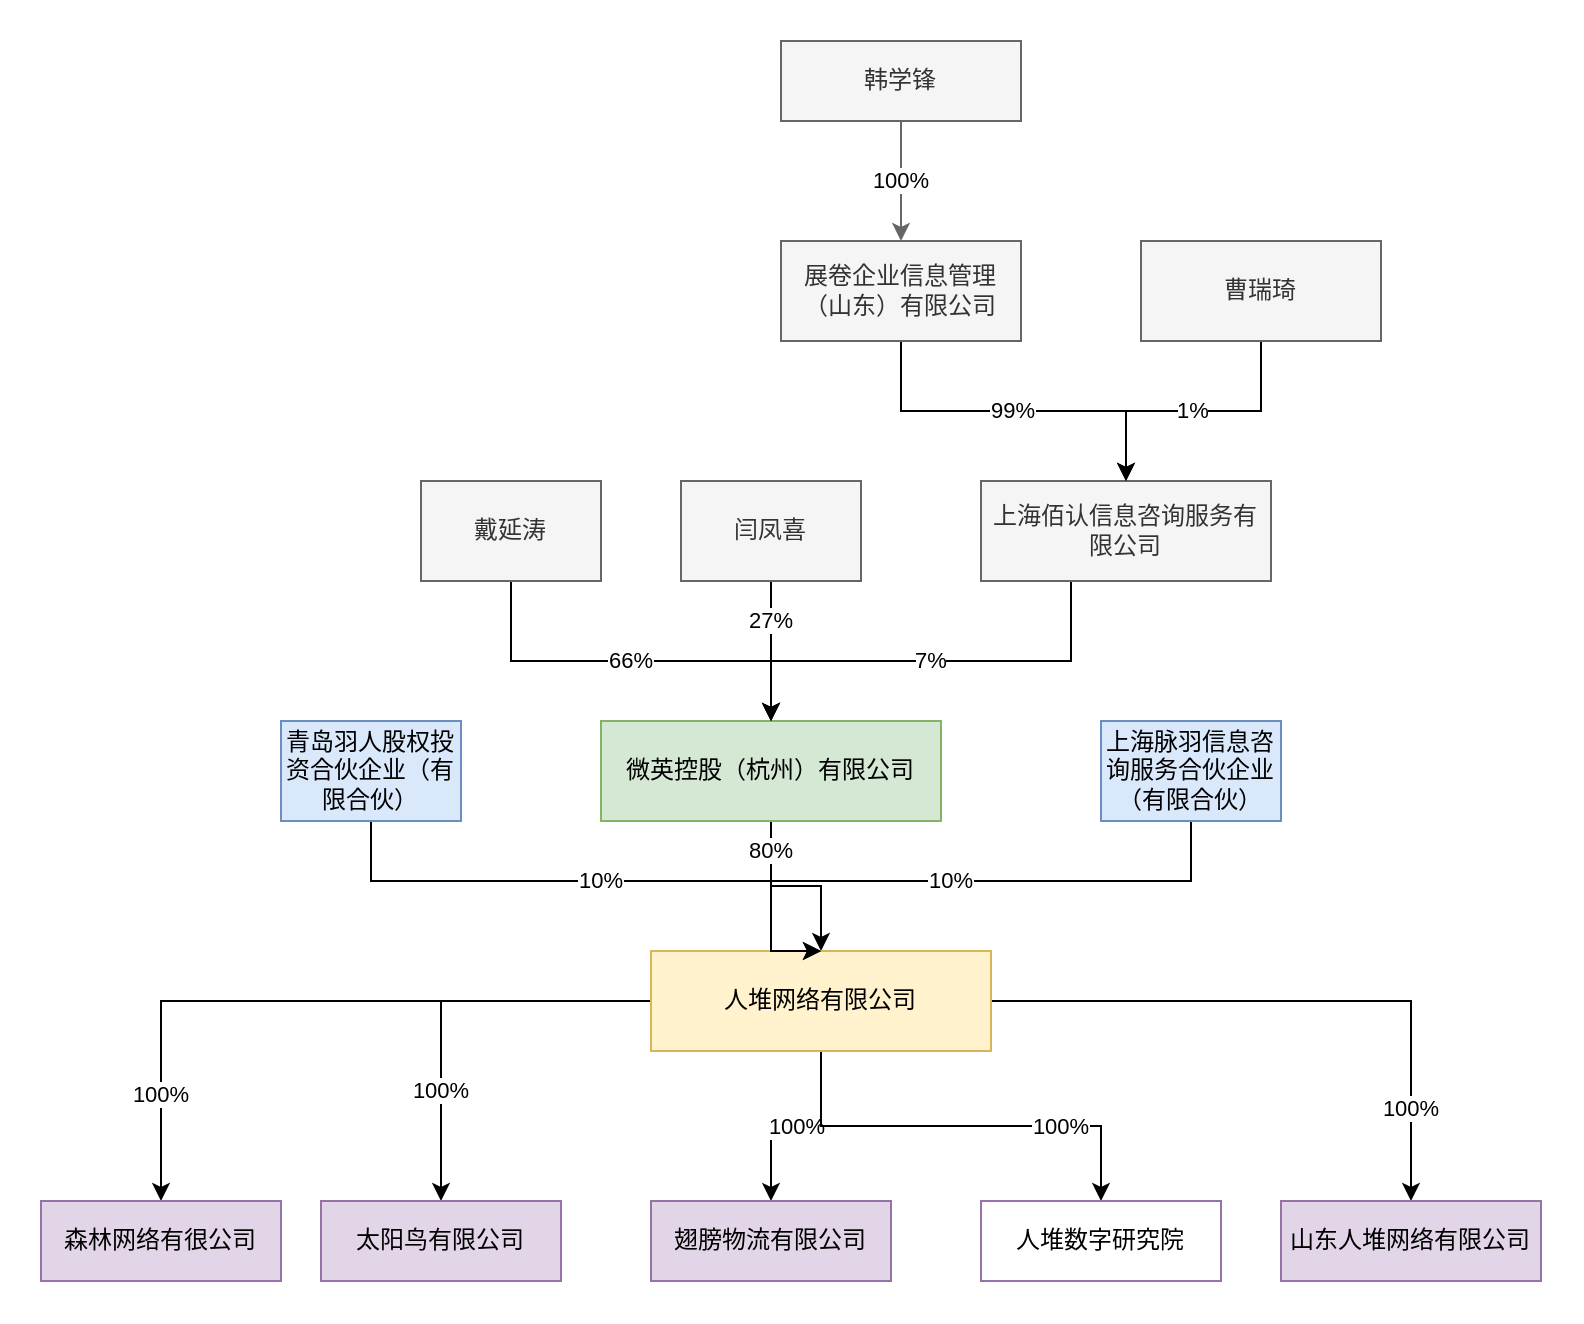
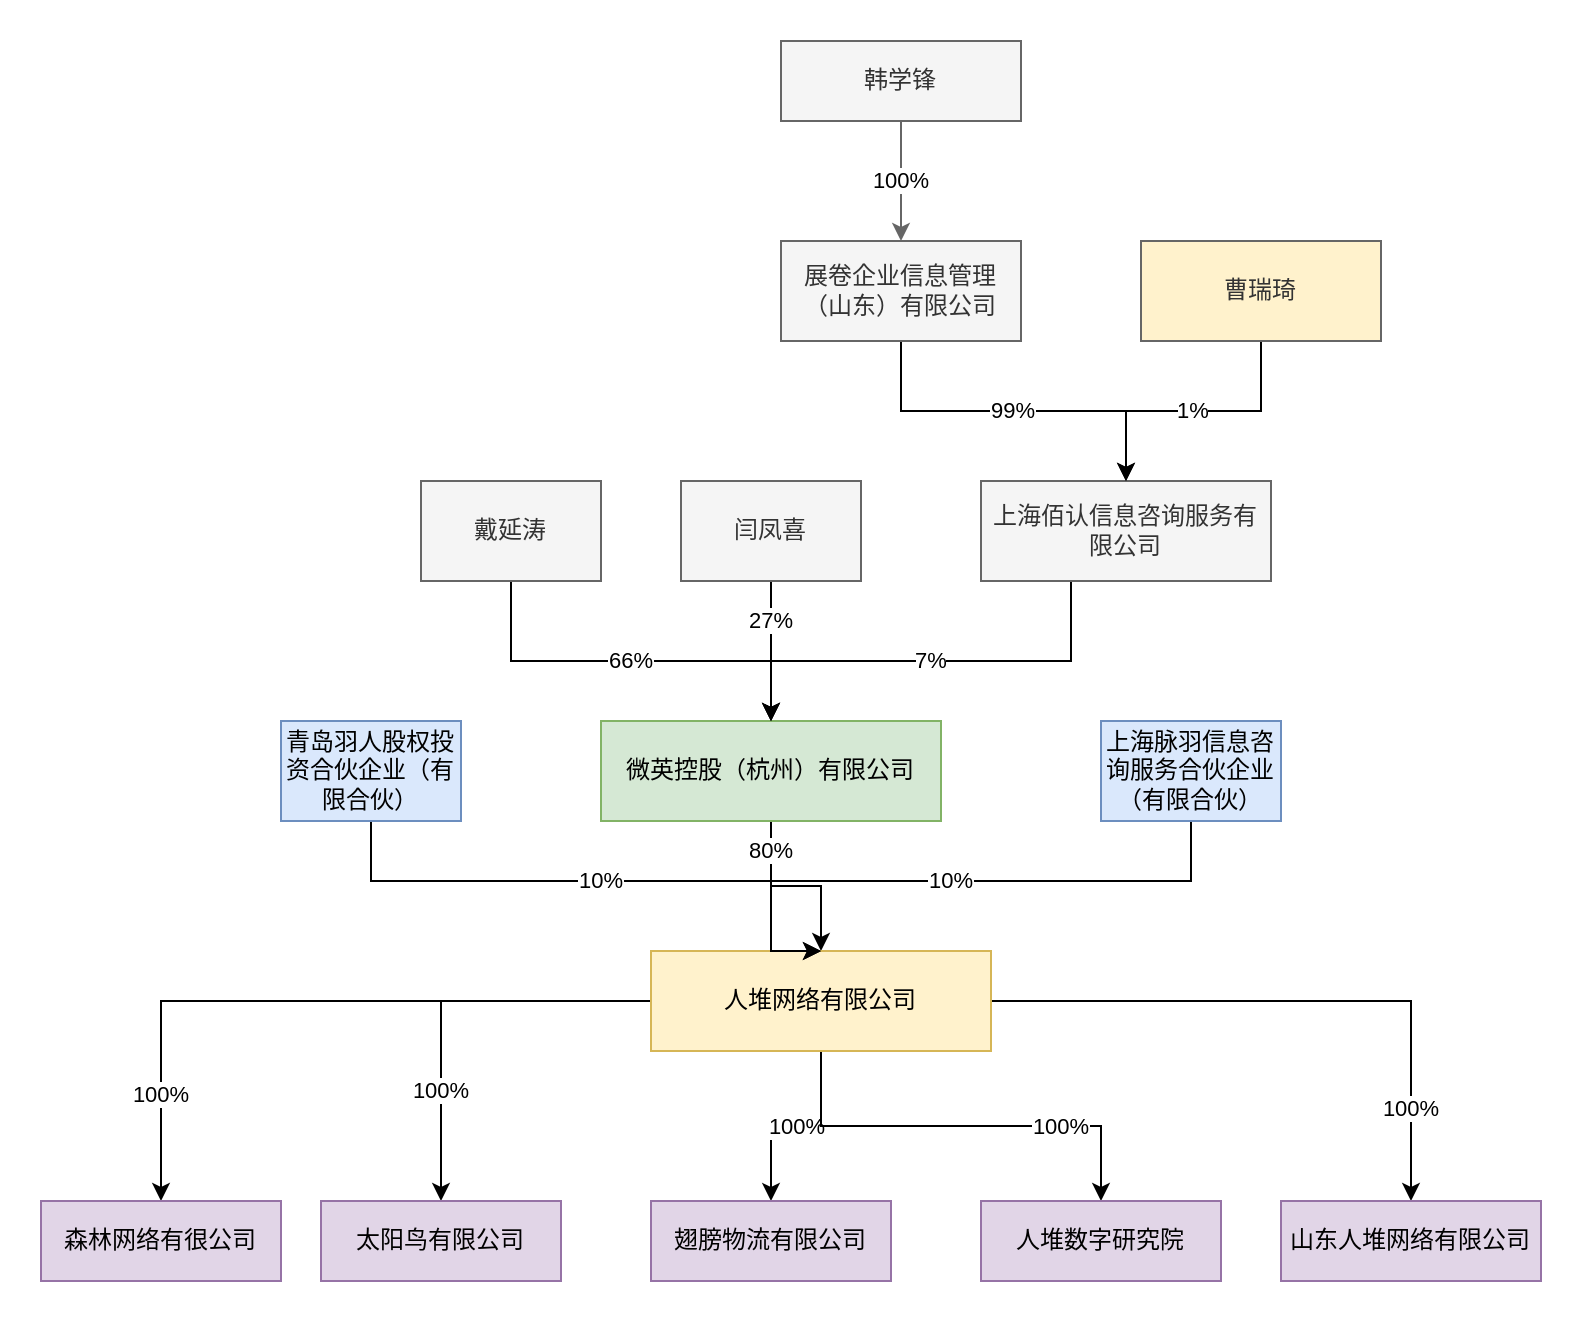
(1261, 291) -> (1261, 291)
(1101, 1241) -> (1101, 1241)
